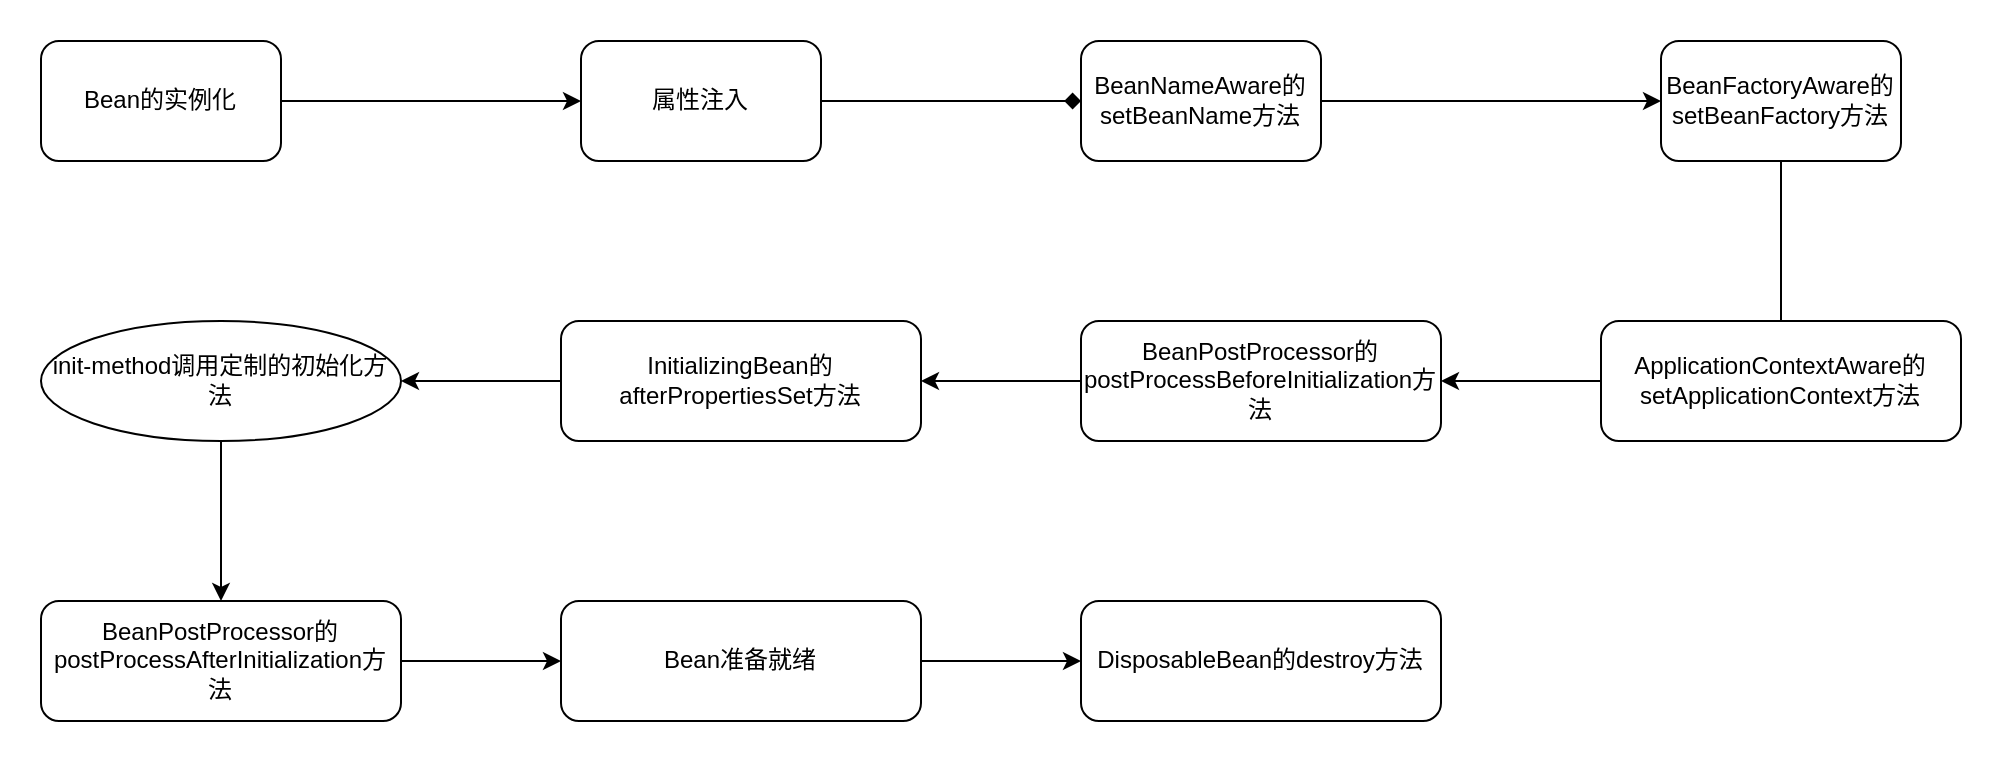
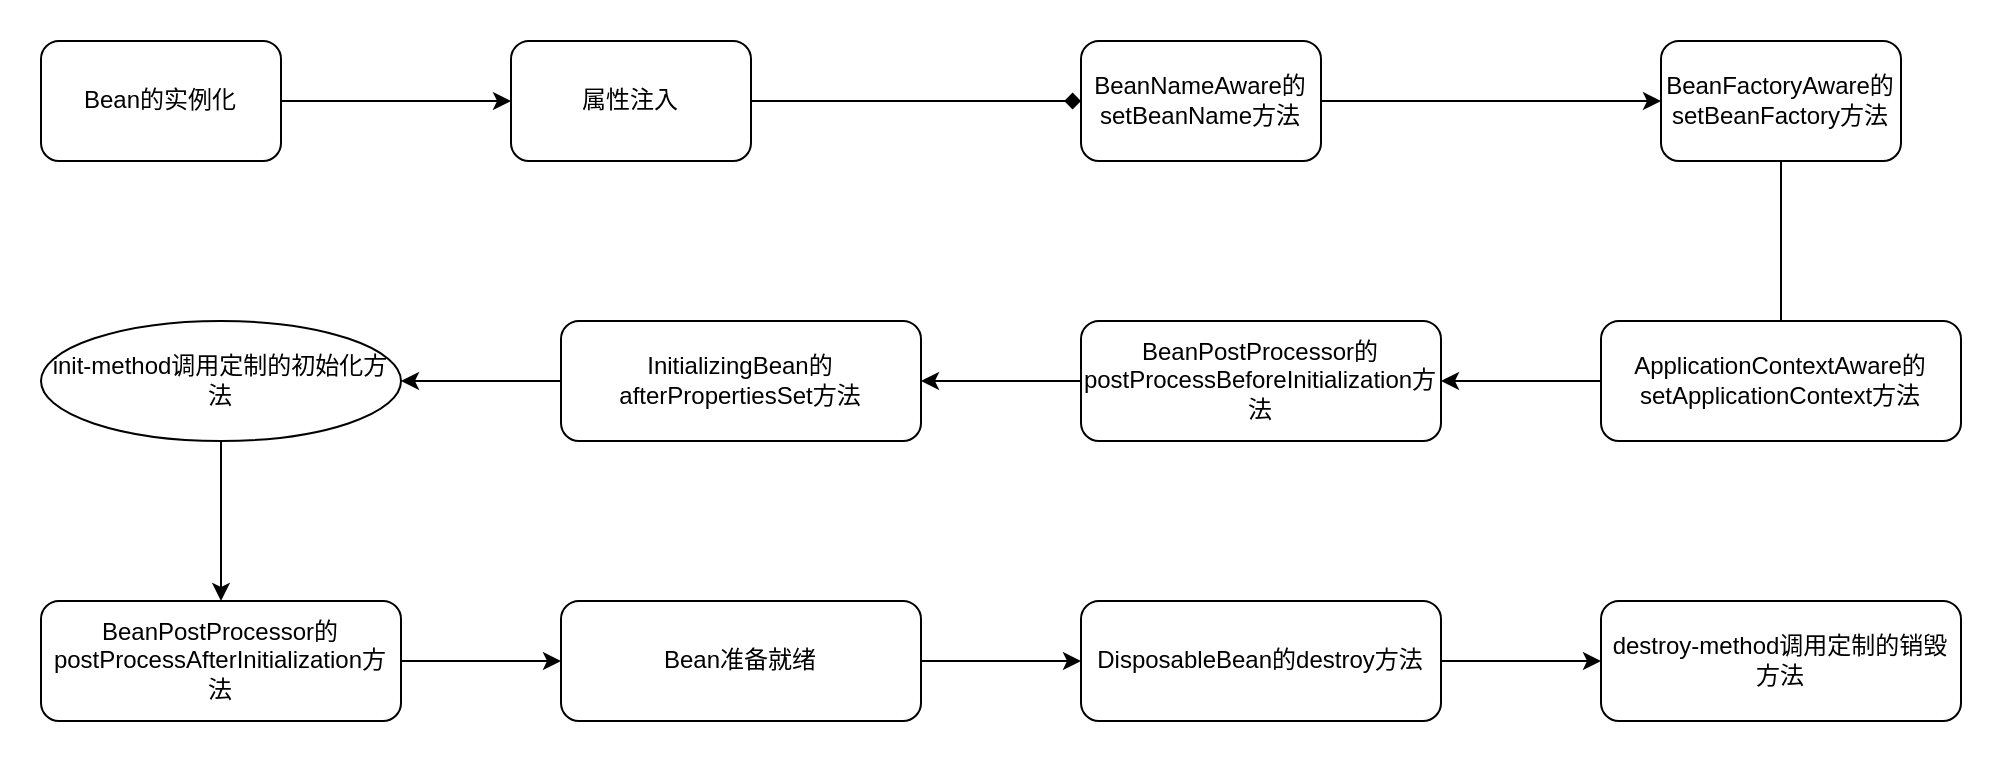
(701, 101) -> (631, 101)
none -> (1514, 661)
none -> (1781, 661)
